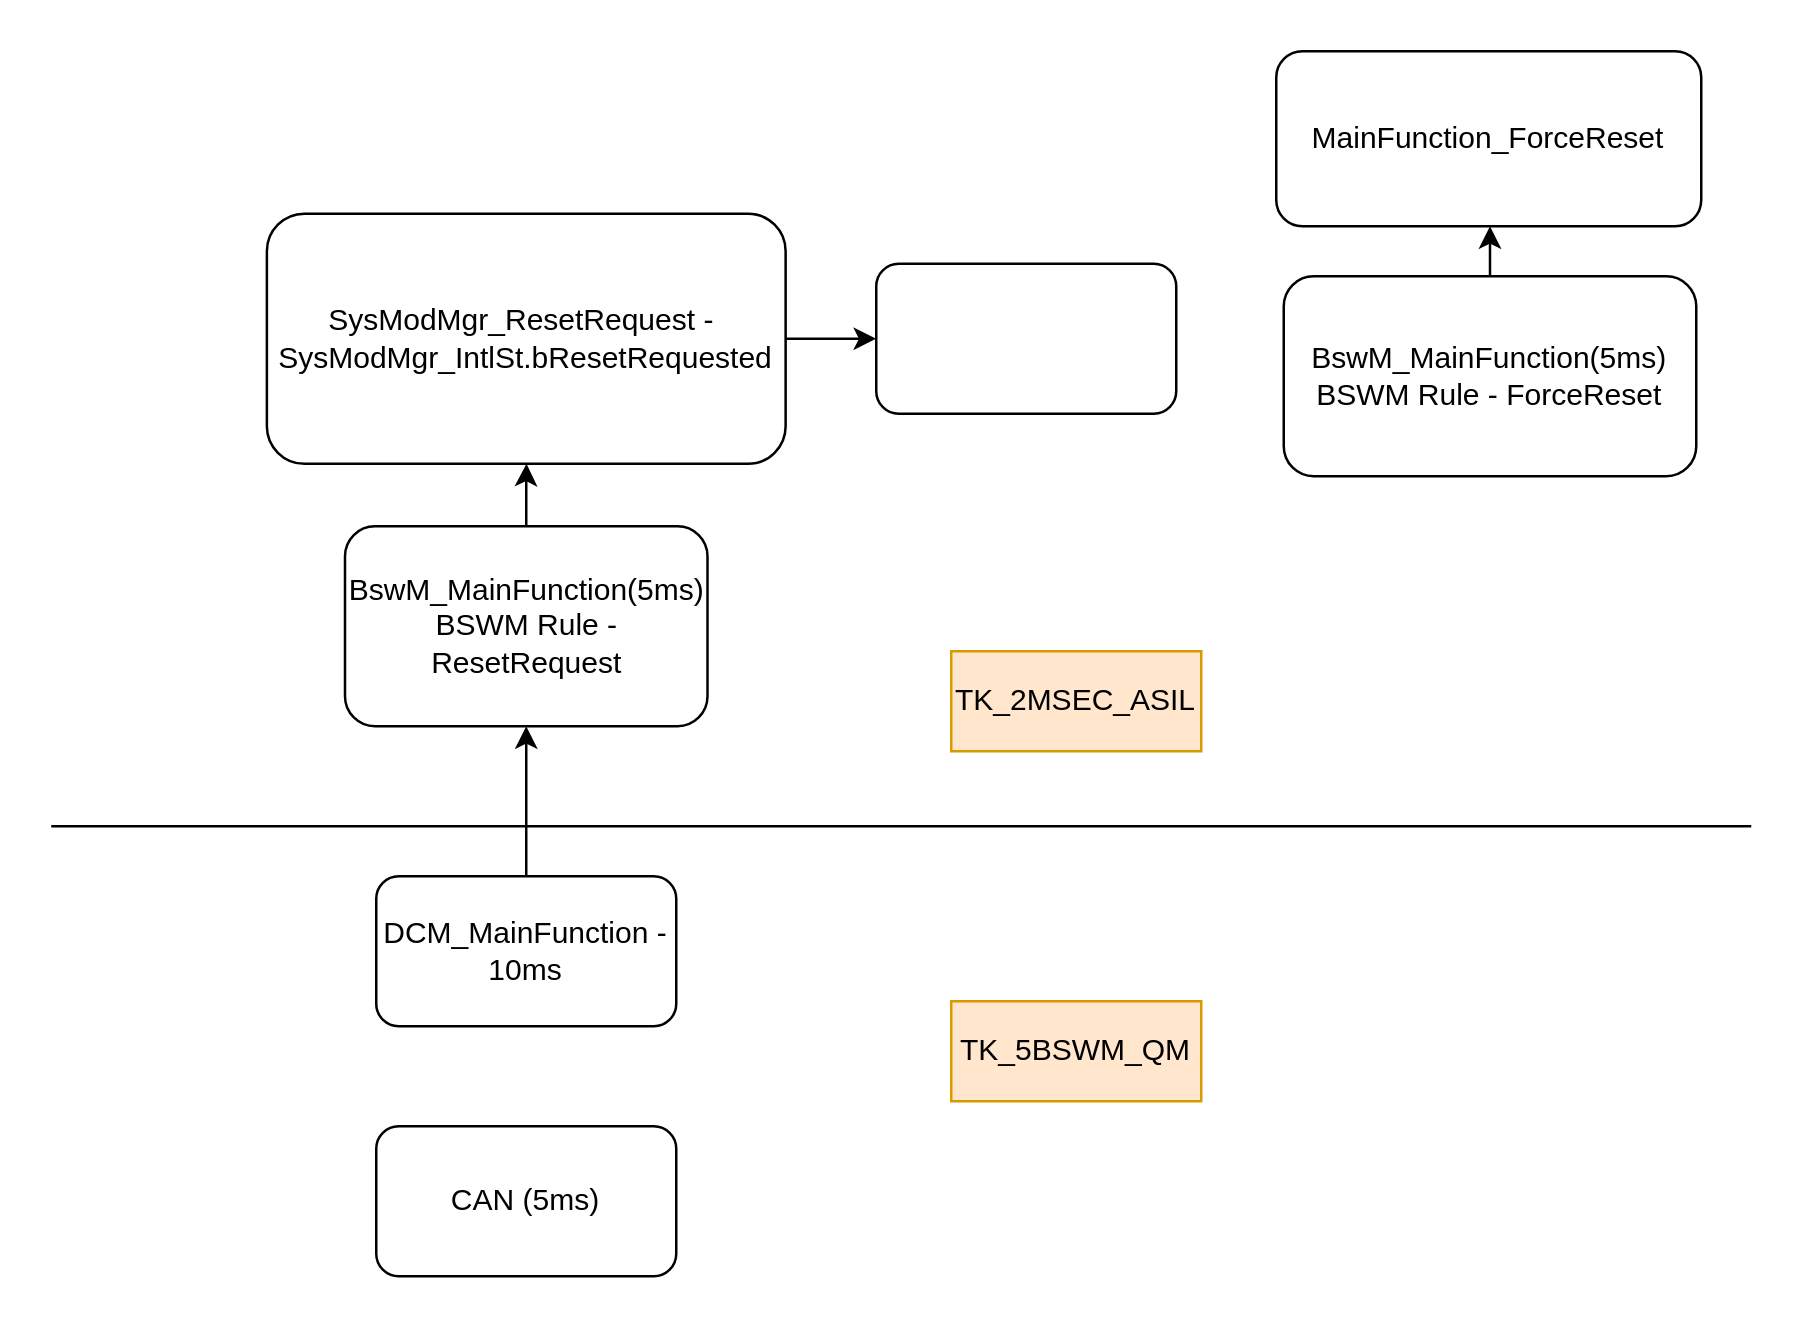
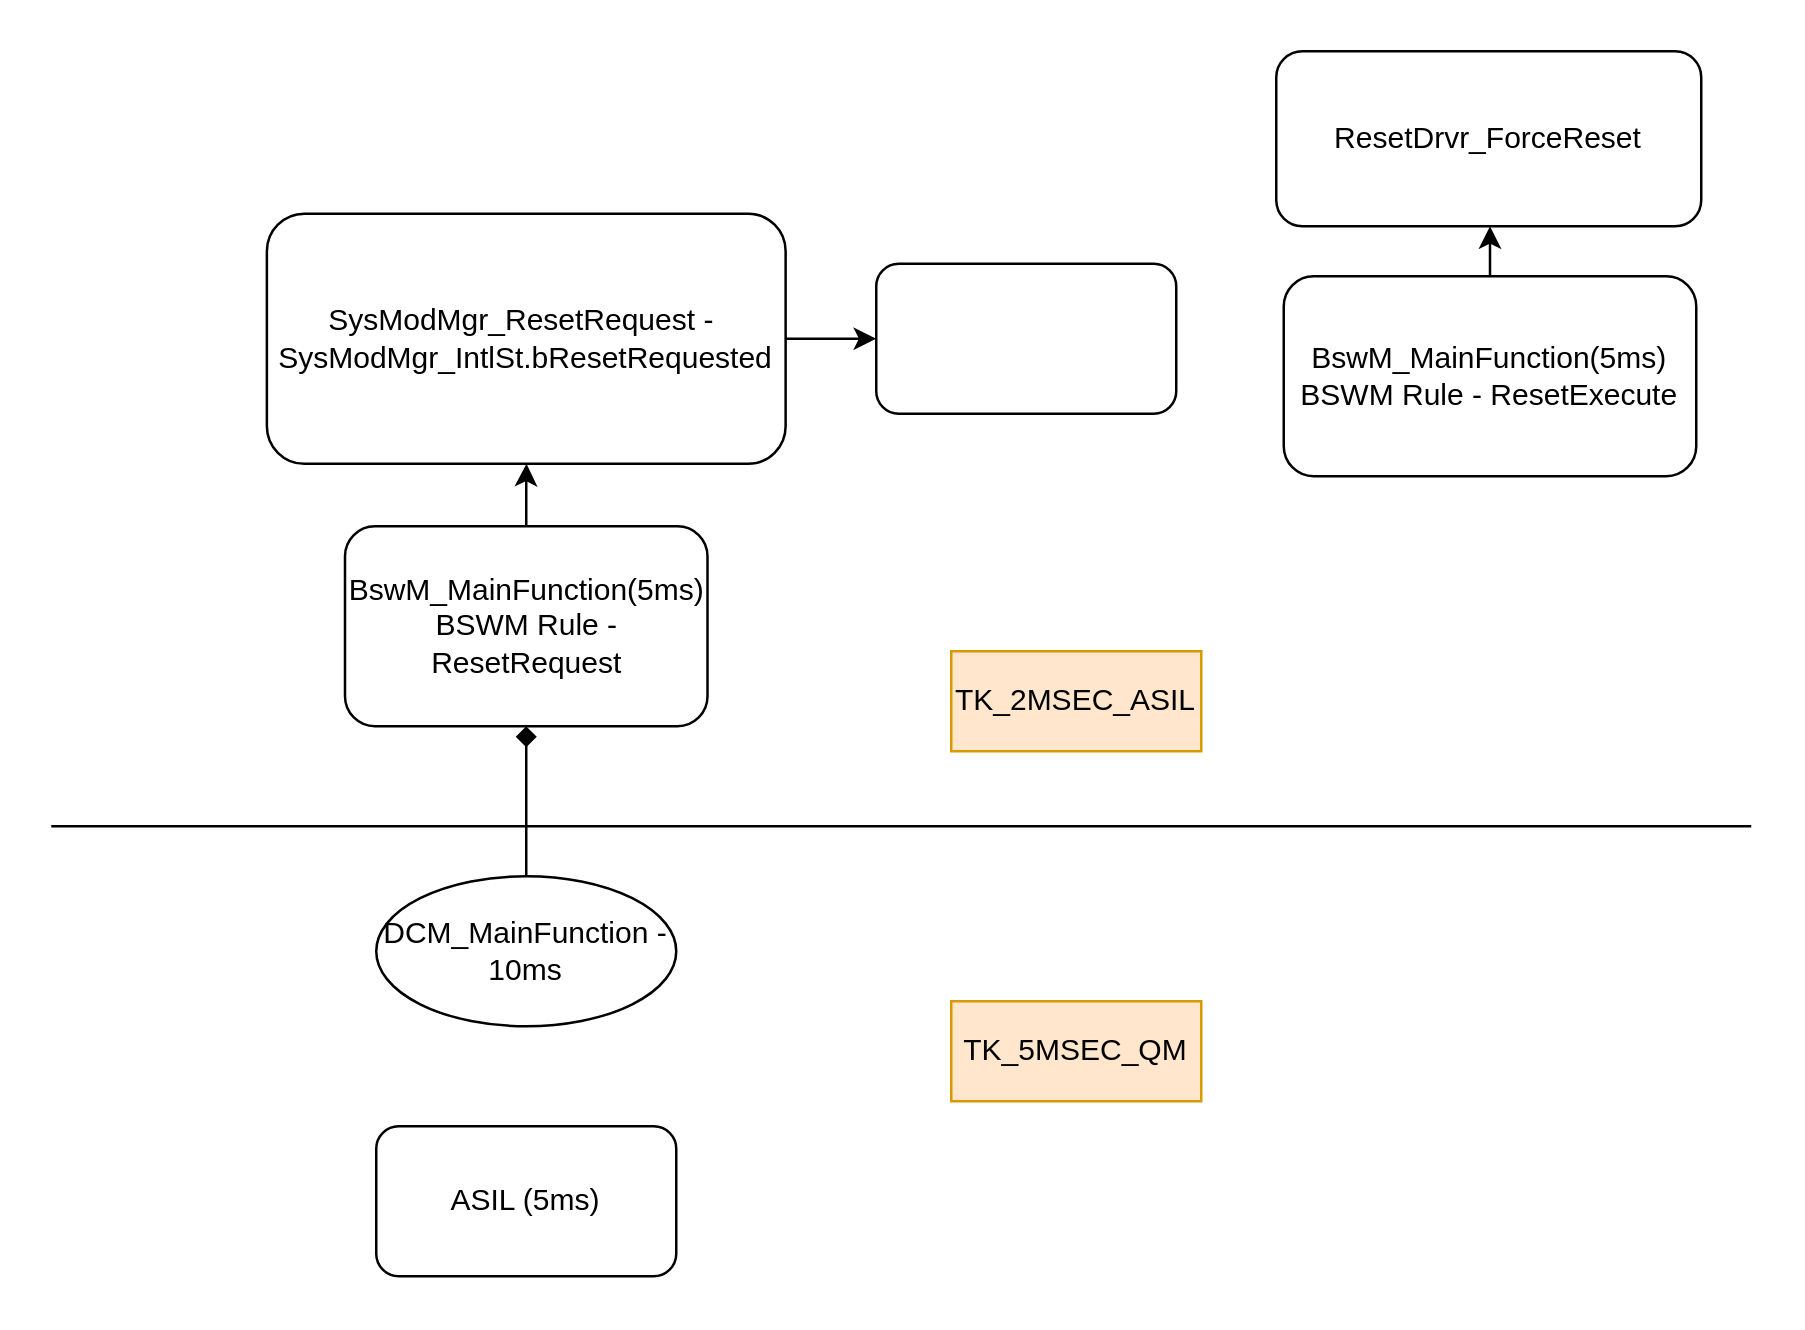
(1489, 139) -> (1489, 139)
(1490, 376) -> (1490, 376)
(526, 745) -> (526, 747)
(526, 951) -> (526, 951)
(1076, 1051) -> (1076, 1051)
(526, 1201) -> (526, 1201)
